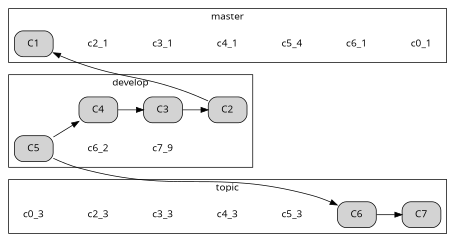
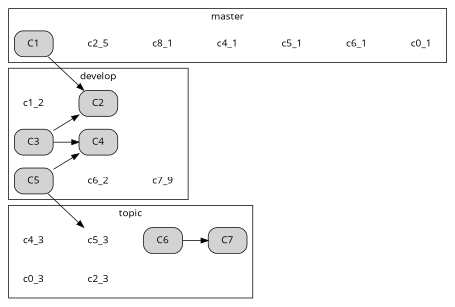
(98, 44) -> (98, 44)
(163, 44) -> (163, 44)
(292, 44) -> (292, 44)
(142, 79) -> (65, 73)
none -> (34, 103)
(127, 110) -> (63, 142)
(255, 185) -> (65, 210)
(163, 215) -> none
